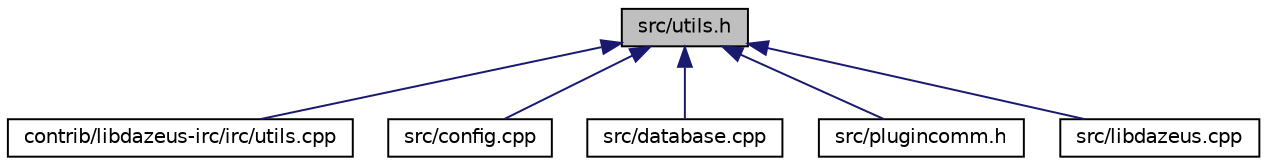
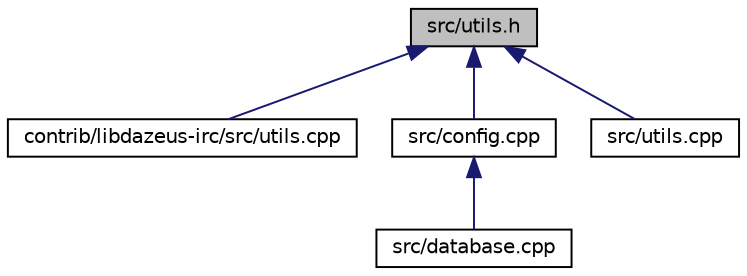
(685, 93) -> (474, 203)
(180, 138) -> (182, 138)
(921, 138) -> none
(1160, 138) -> (665, 138)
